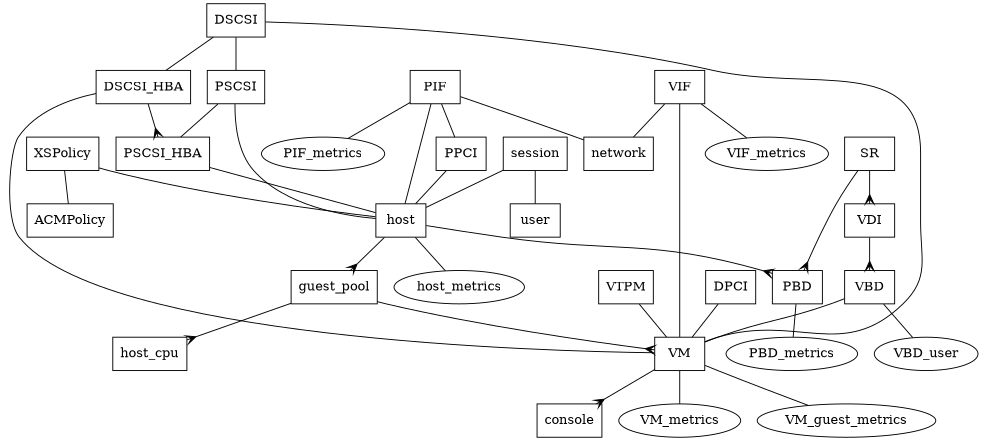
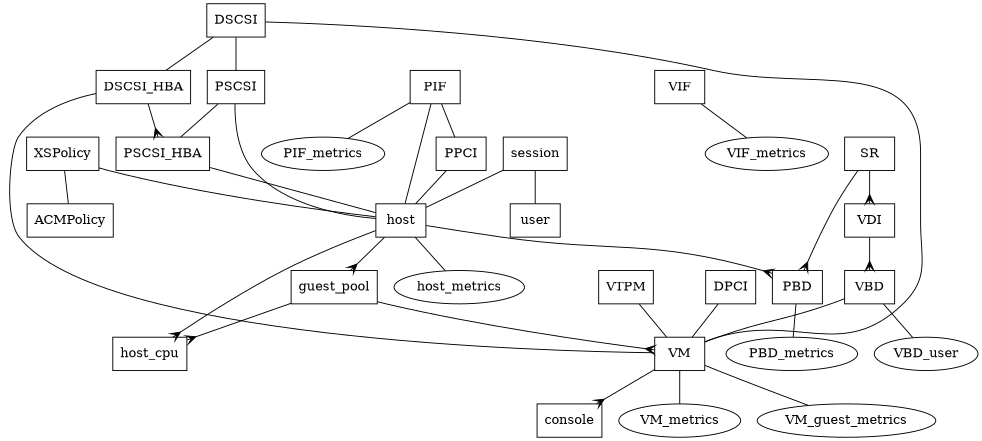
(619, 154) -> none
(680, 220) -> none
none -> (275, 275)
